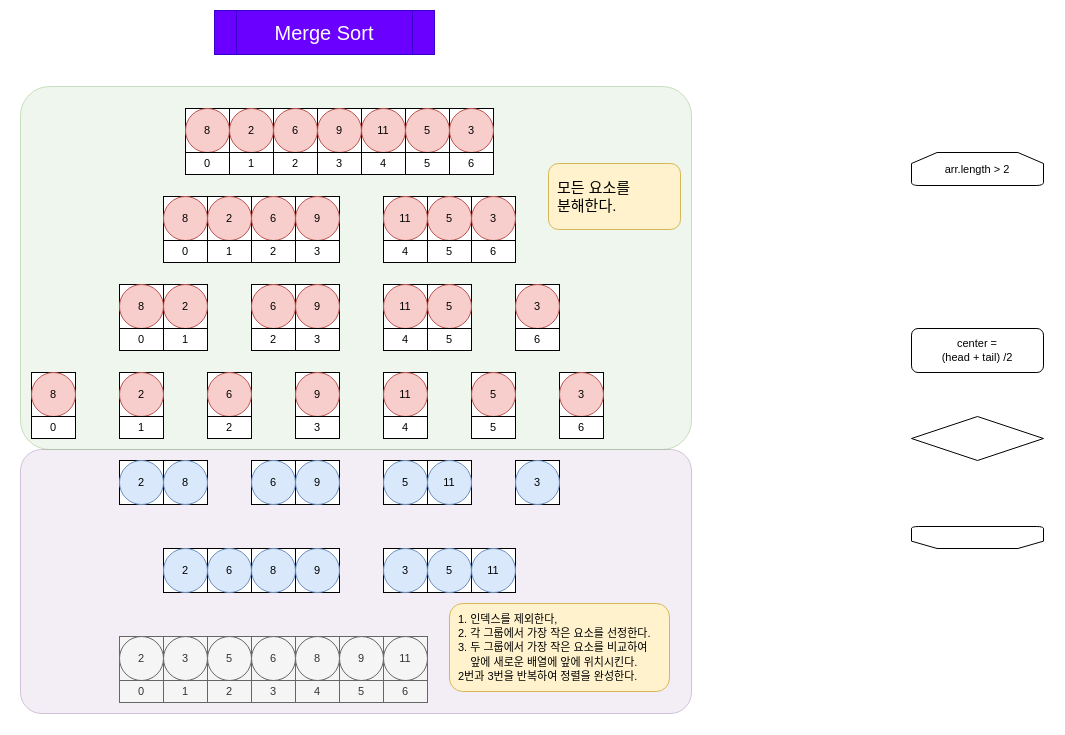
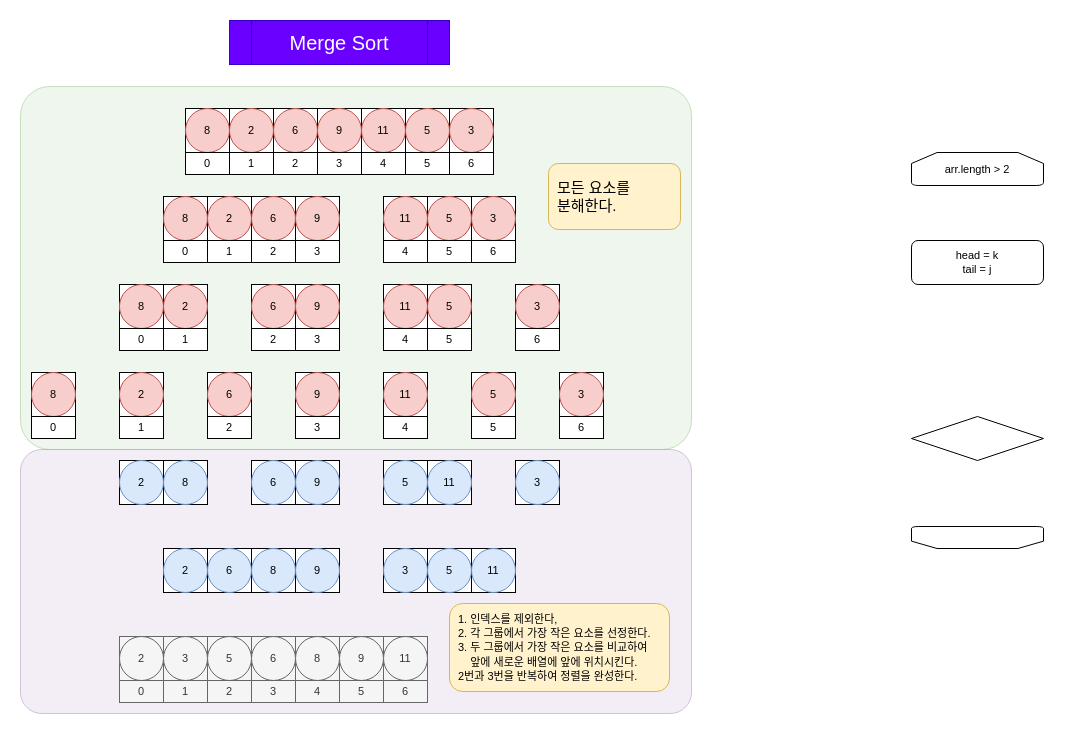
(325, 33) -> (340, 43)
none -> (978, 263)
(978, 351) -> none
